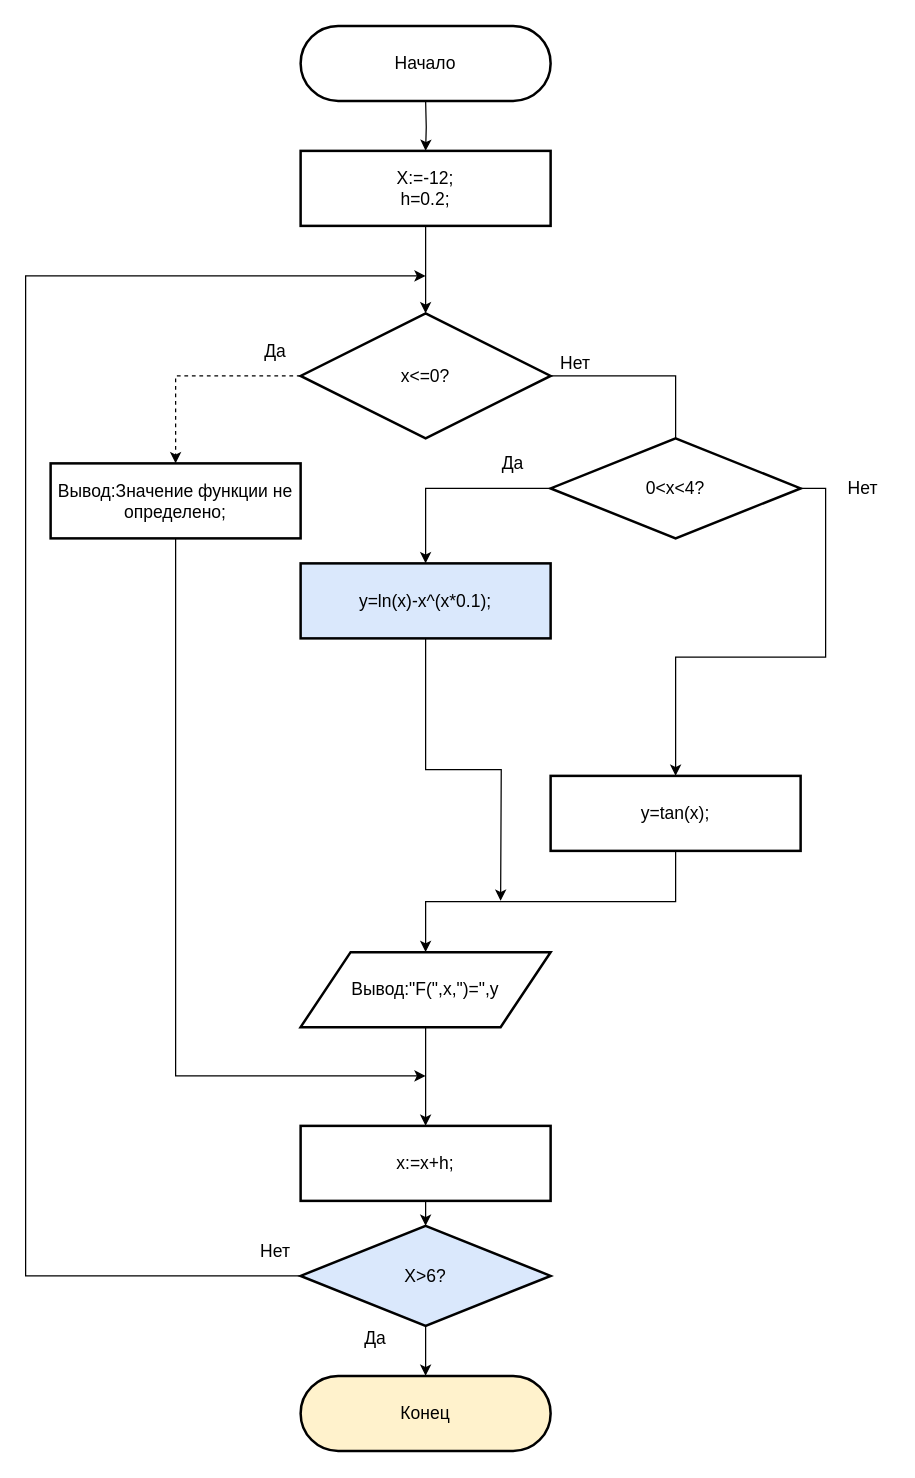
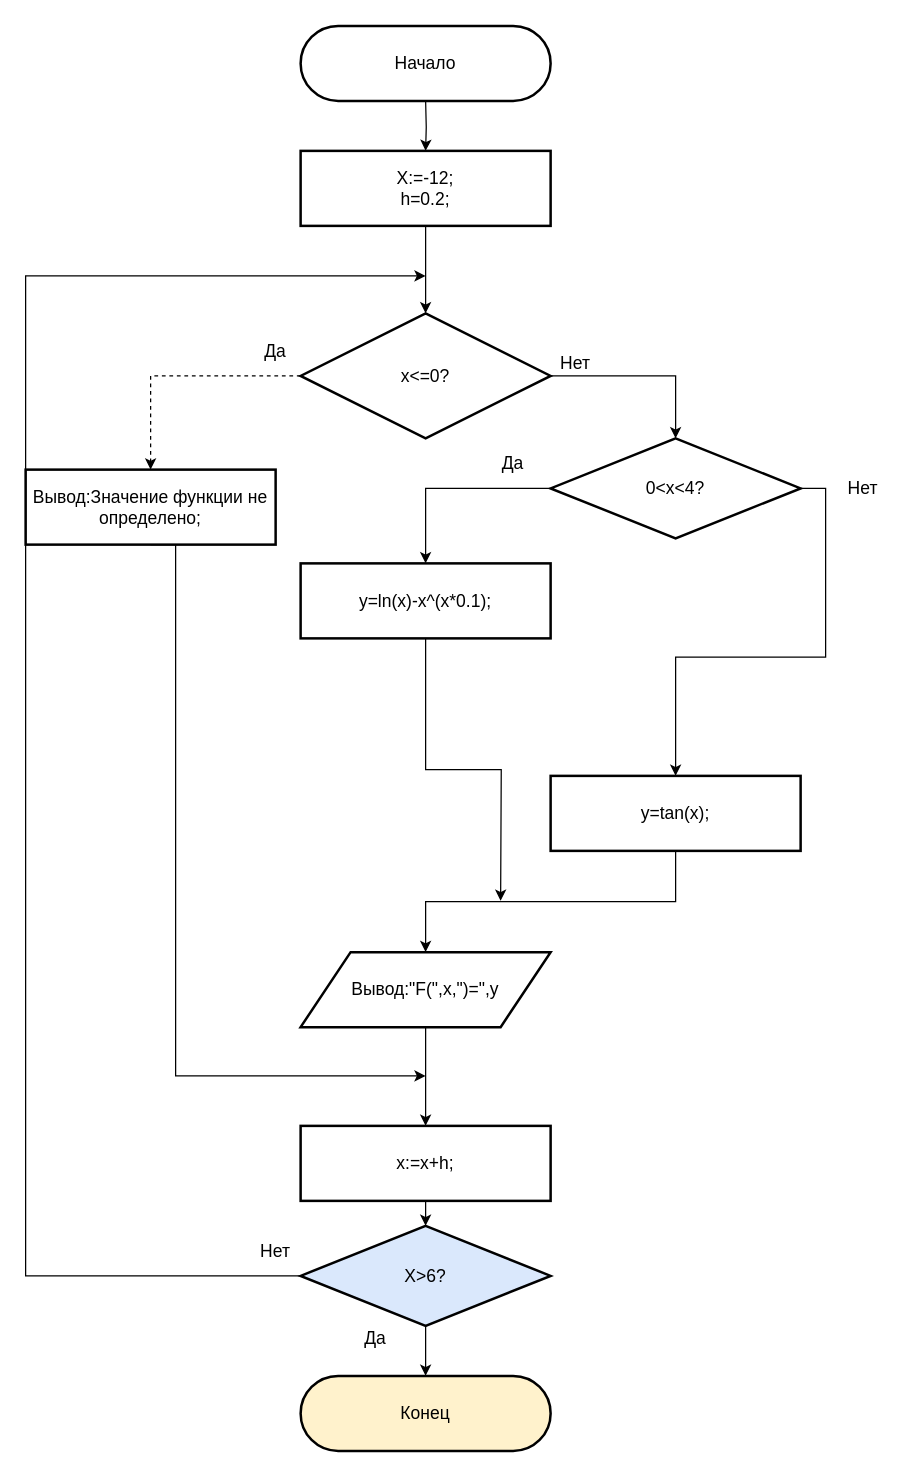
(676, 431) -> (676, 428)
(176, 501) -> (151, 507)
(426, 601) -> (426, 601)
